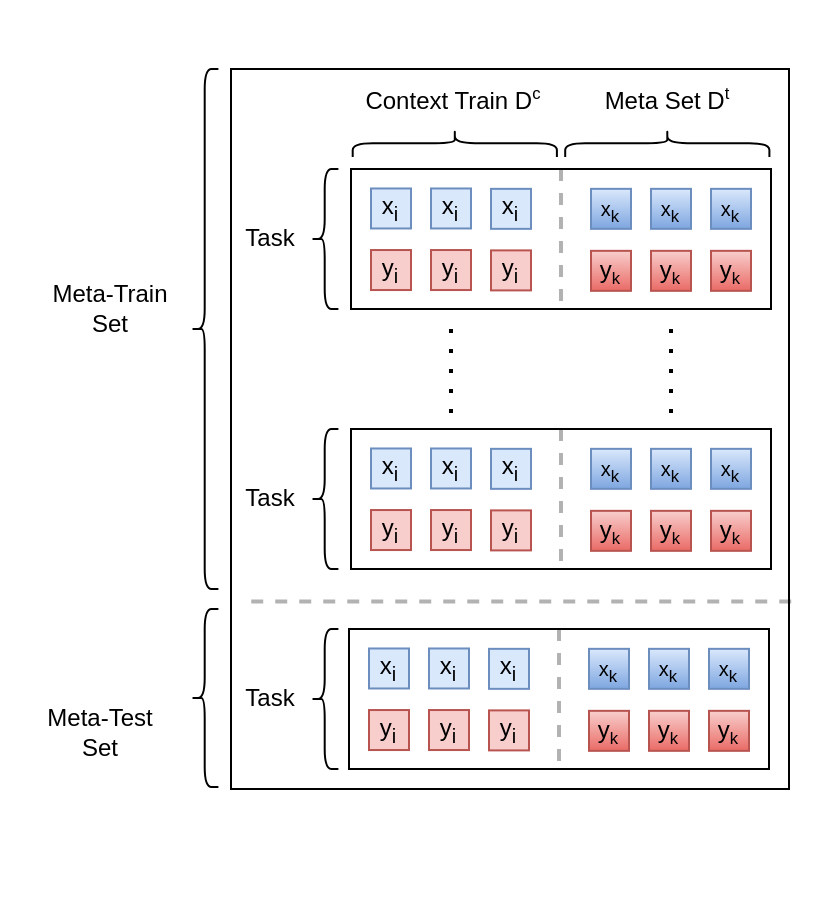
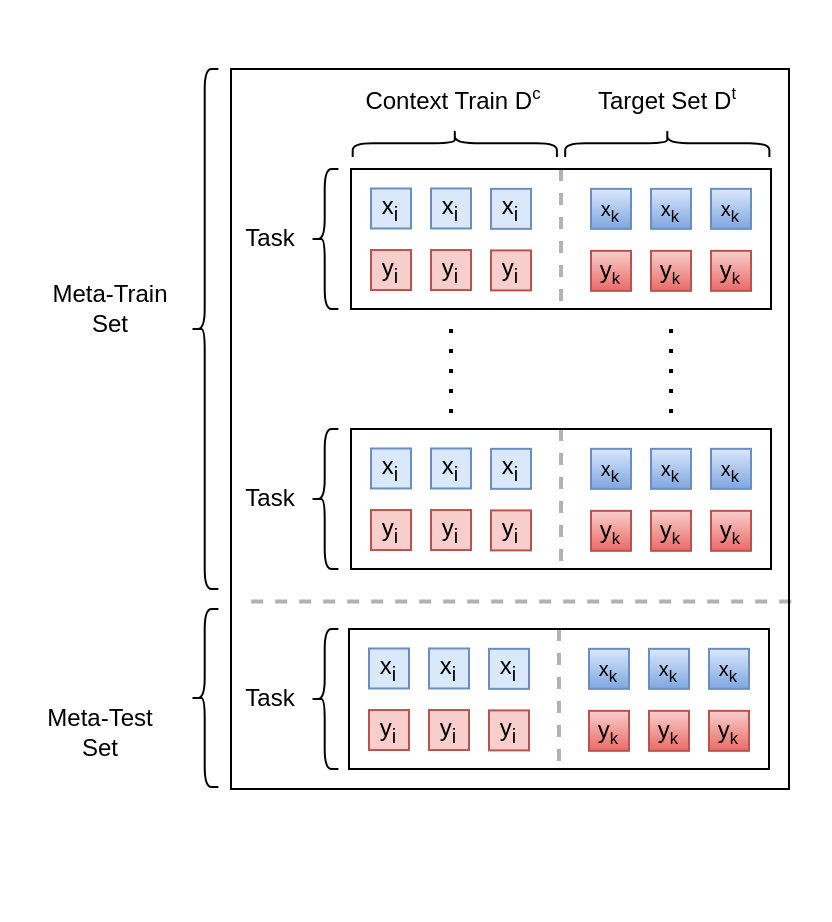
(668, 99) -> (668, 99)
